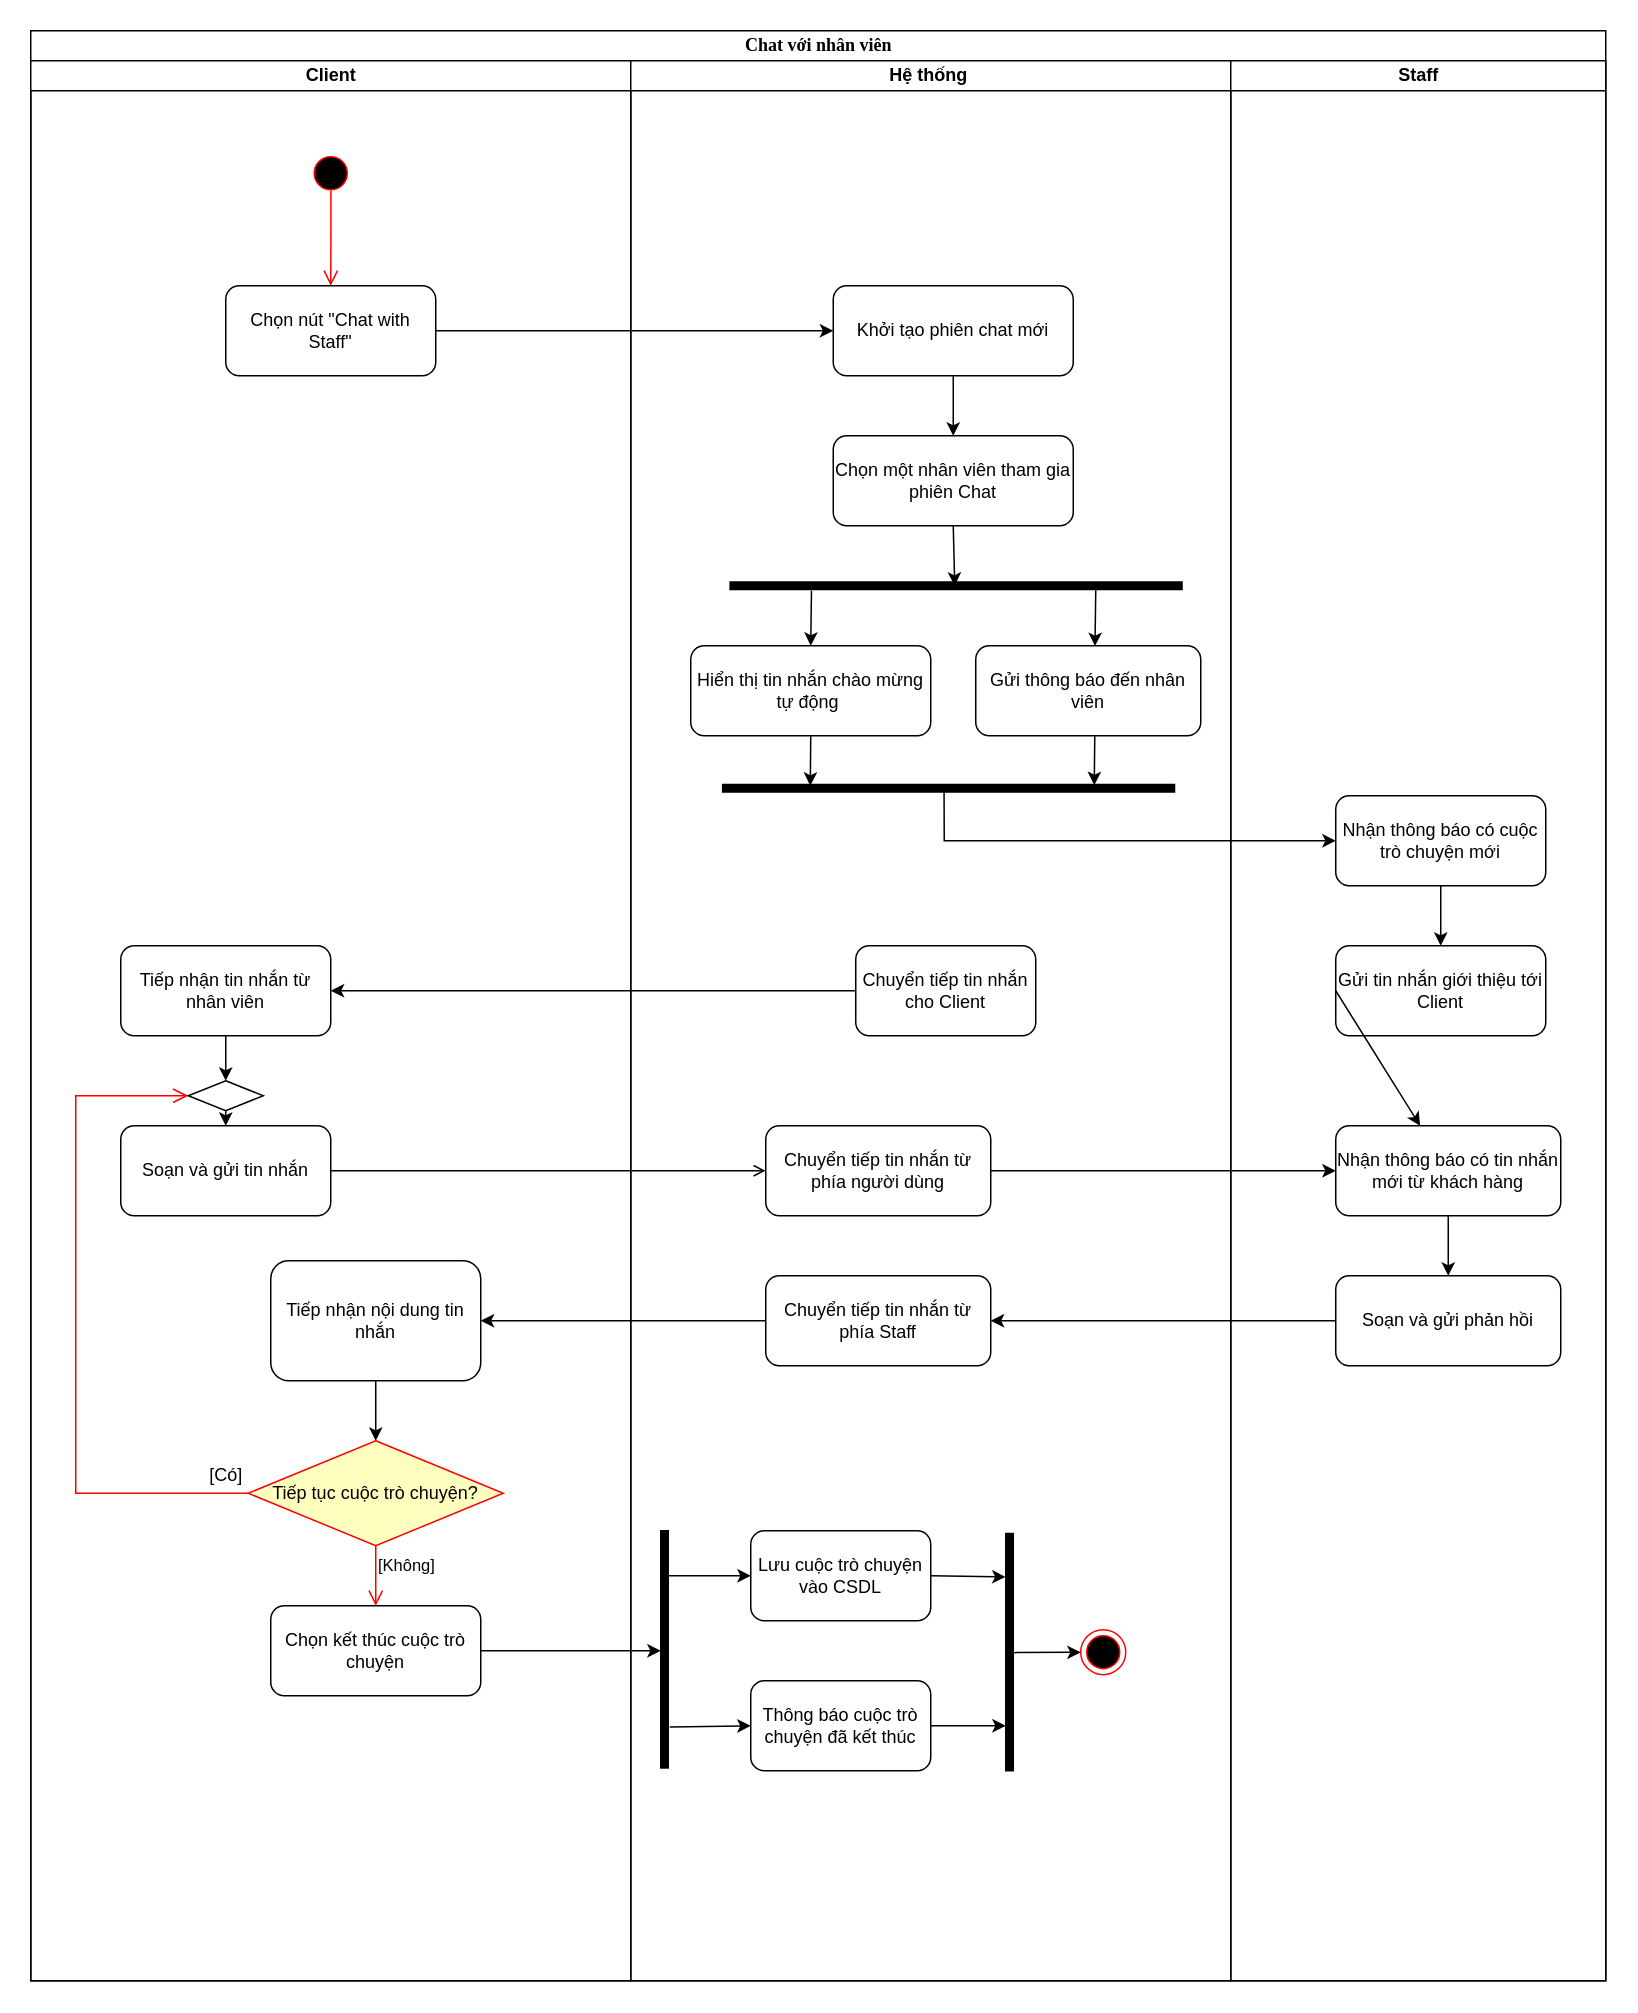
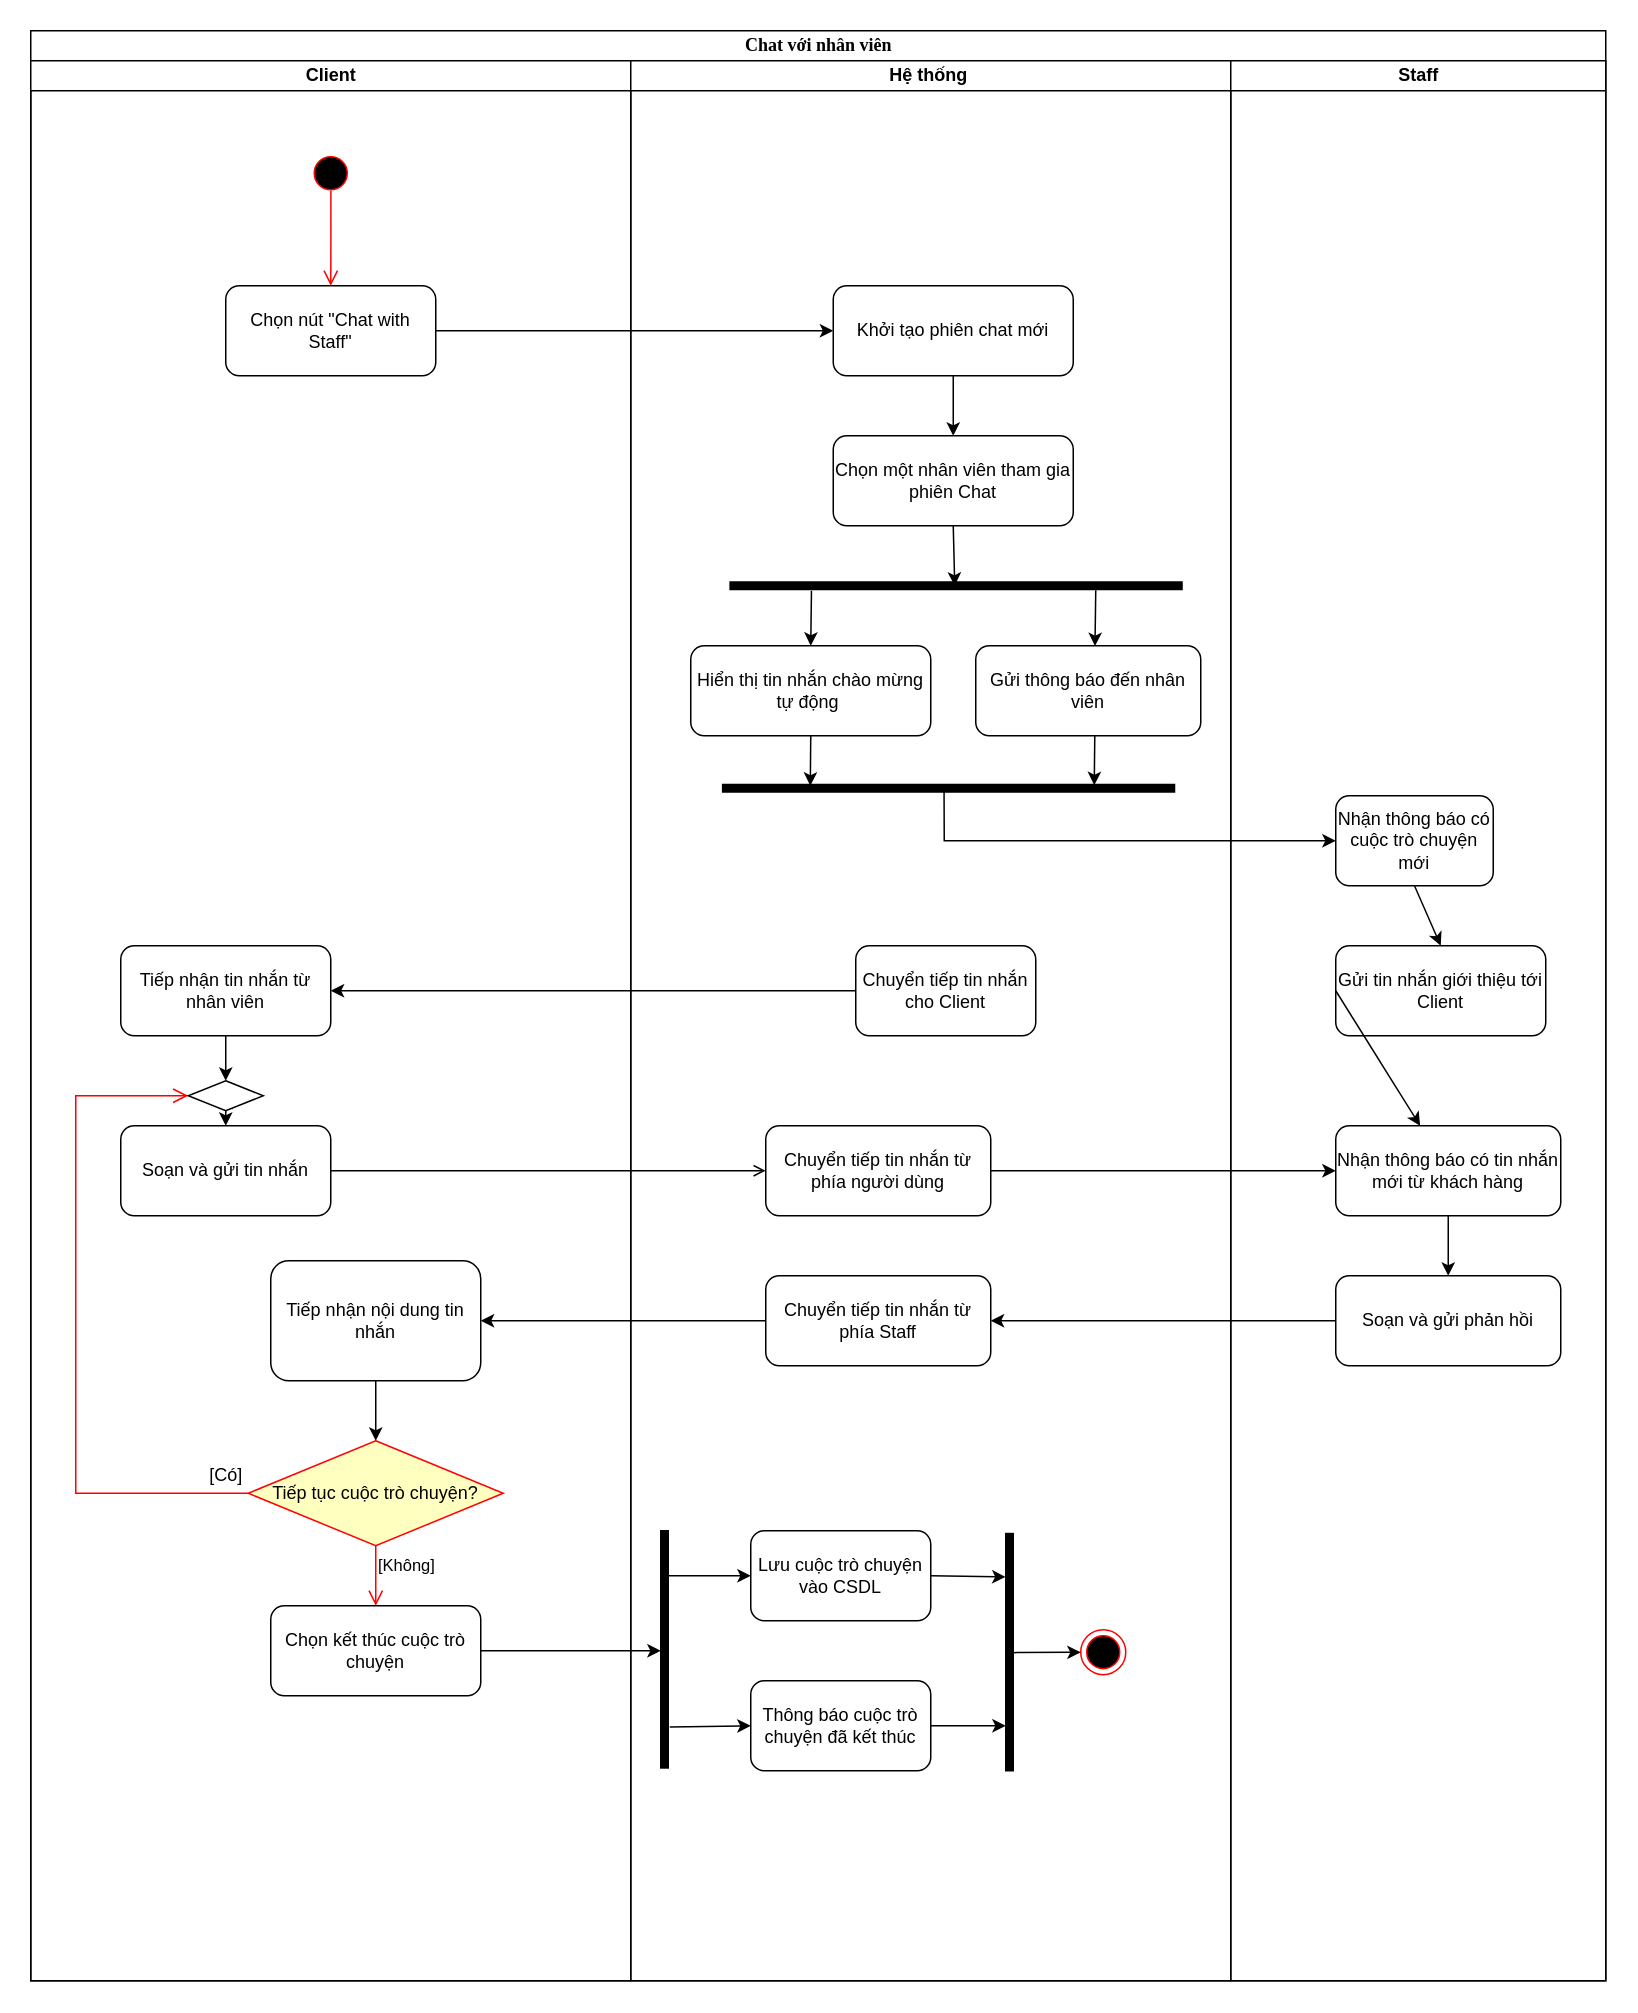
(1441, 841) -> (1415, 841)
